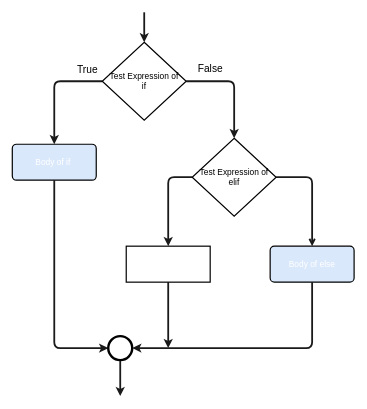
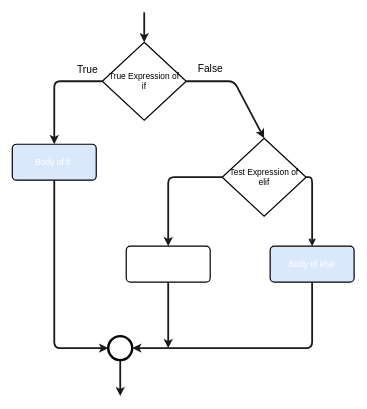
(144, 81) -> (144, 81)
(234, 177) -> (264, 177)
(168, 264) -> (168, 264)
